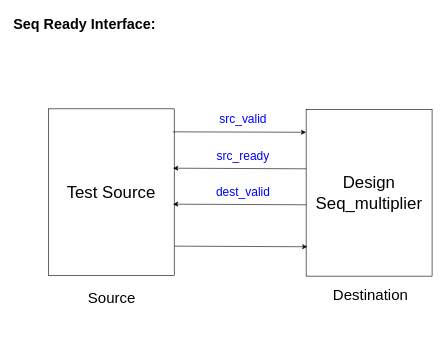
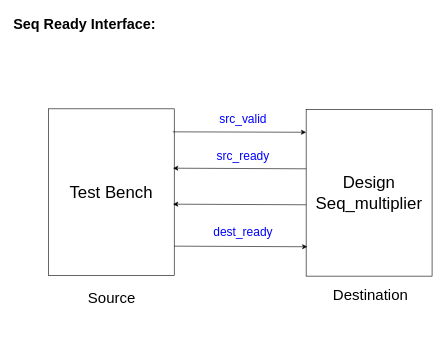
(111, 192) -> (111, 192)
(243, 192) -> none
none -> (243, 231)
